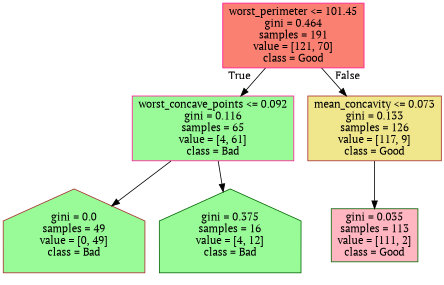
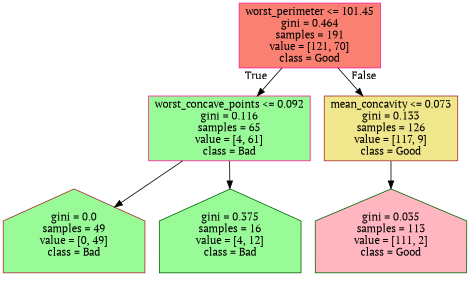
(375, 235) -> (391, 235)
